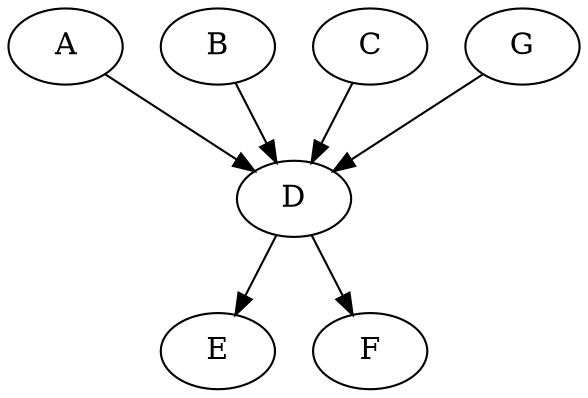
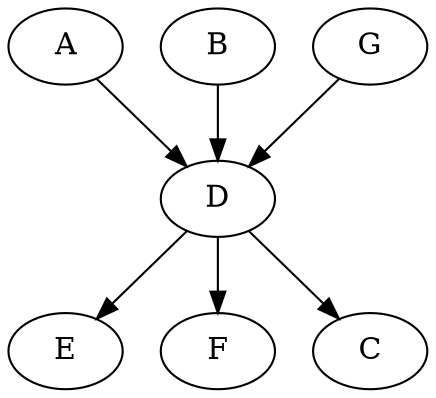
(337, 113) -> (286, 267)
